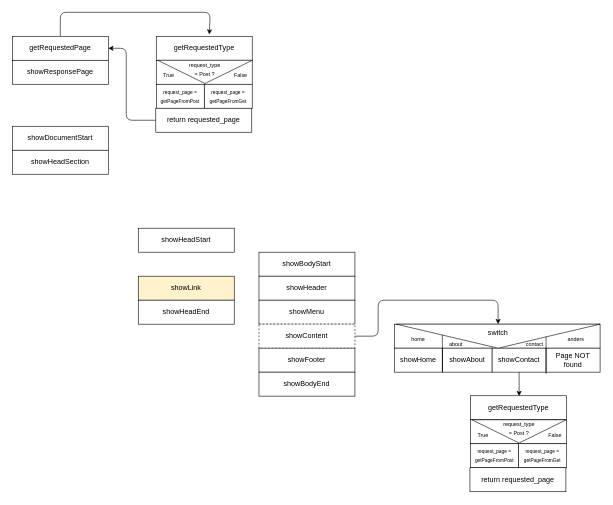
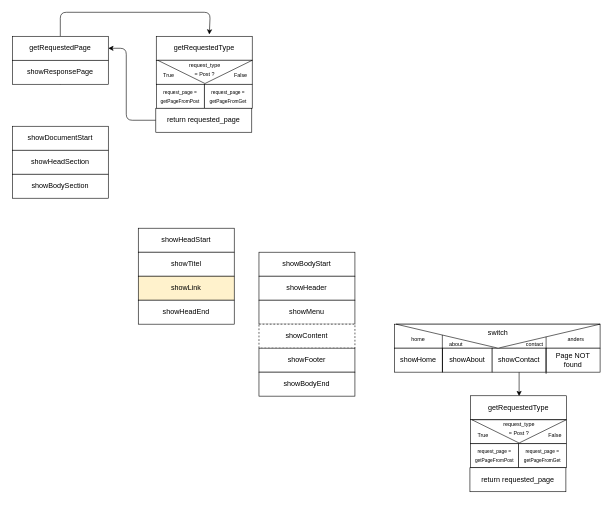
none -> (60, 186)
none -> (186, 264)
(380, 302) -> none
